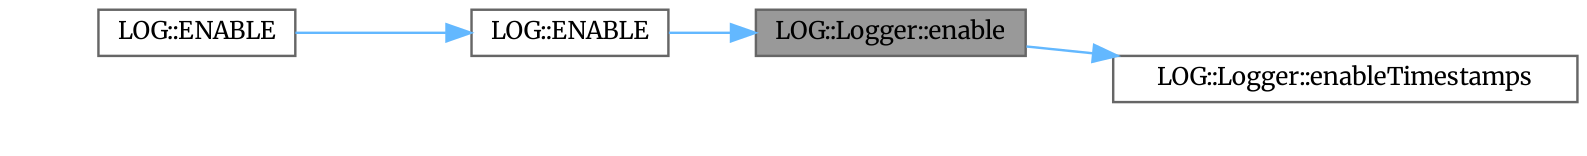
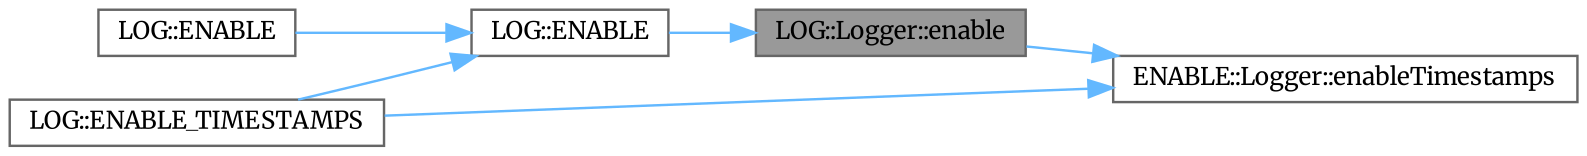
(1345, 79) -> (1345, 79)
none -> (197, 123)
